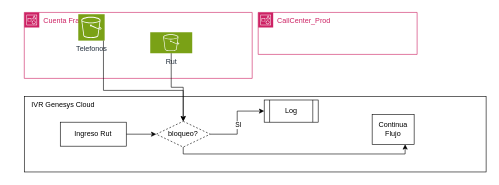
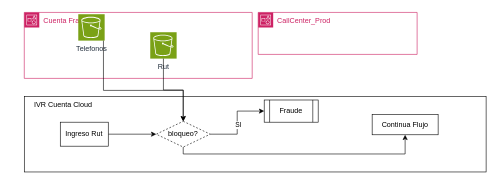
(171, 43) -> (164, 45)
(63, 105) -> (63, 105)
(291, 111) -> (291, 111)
(393, 129) -> (405, 125)
(93, 134) -> (84, 134)
